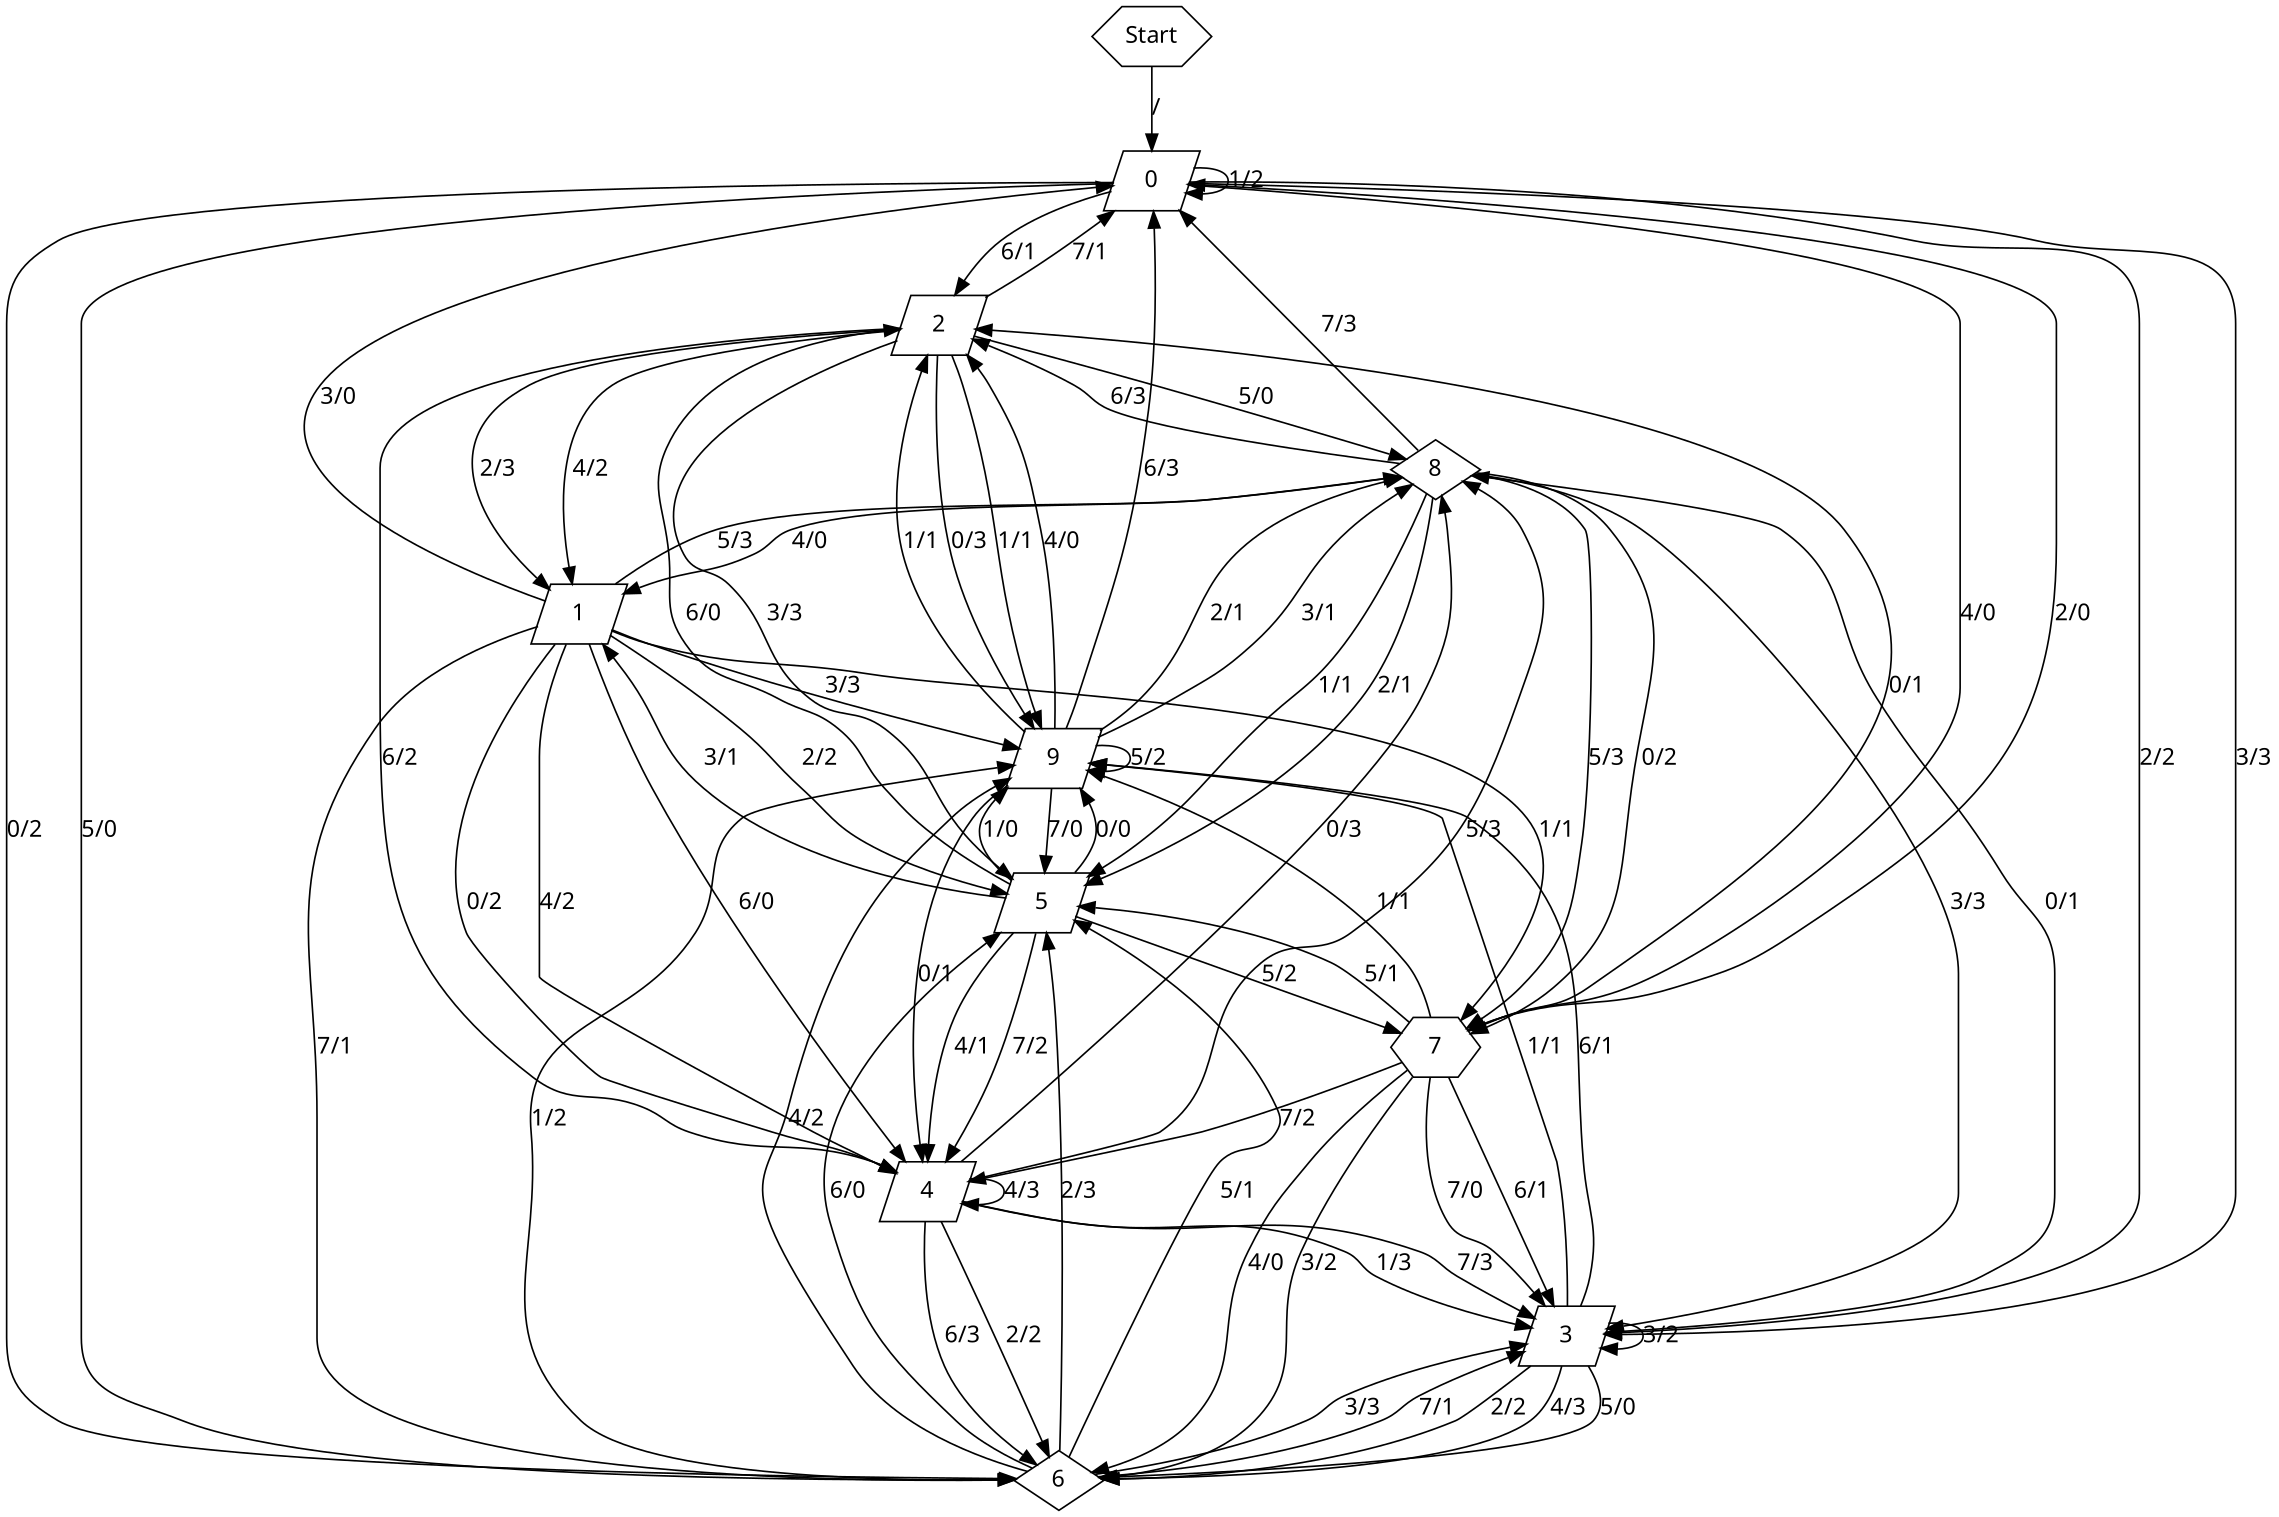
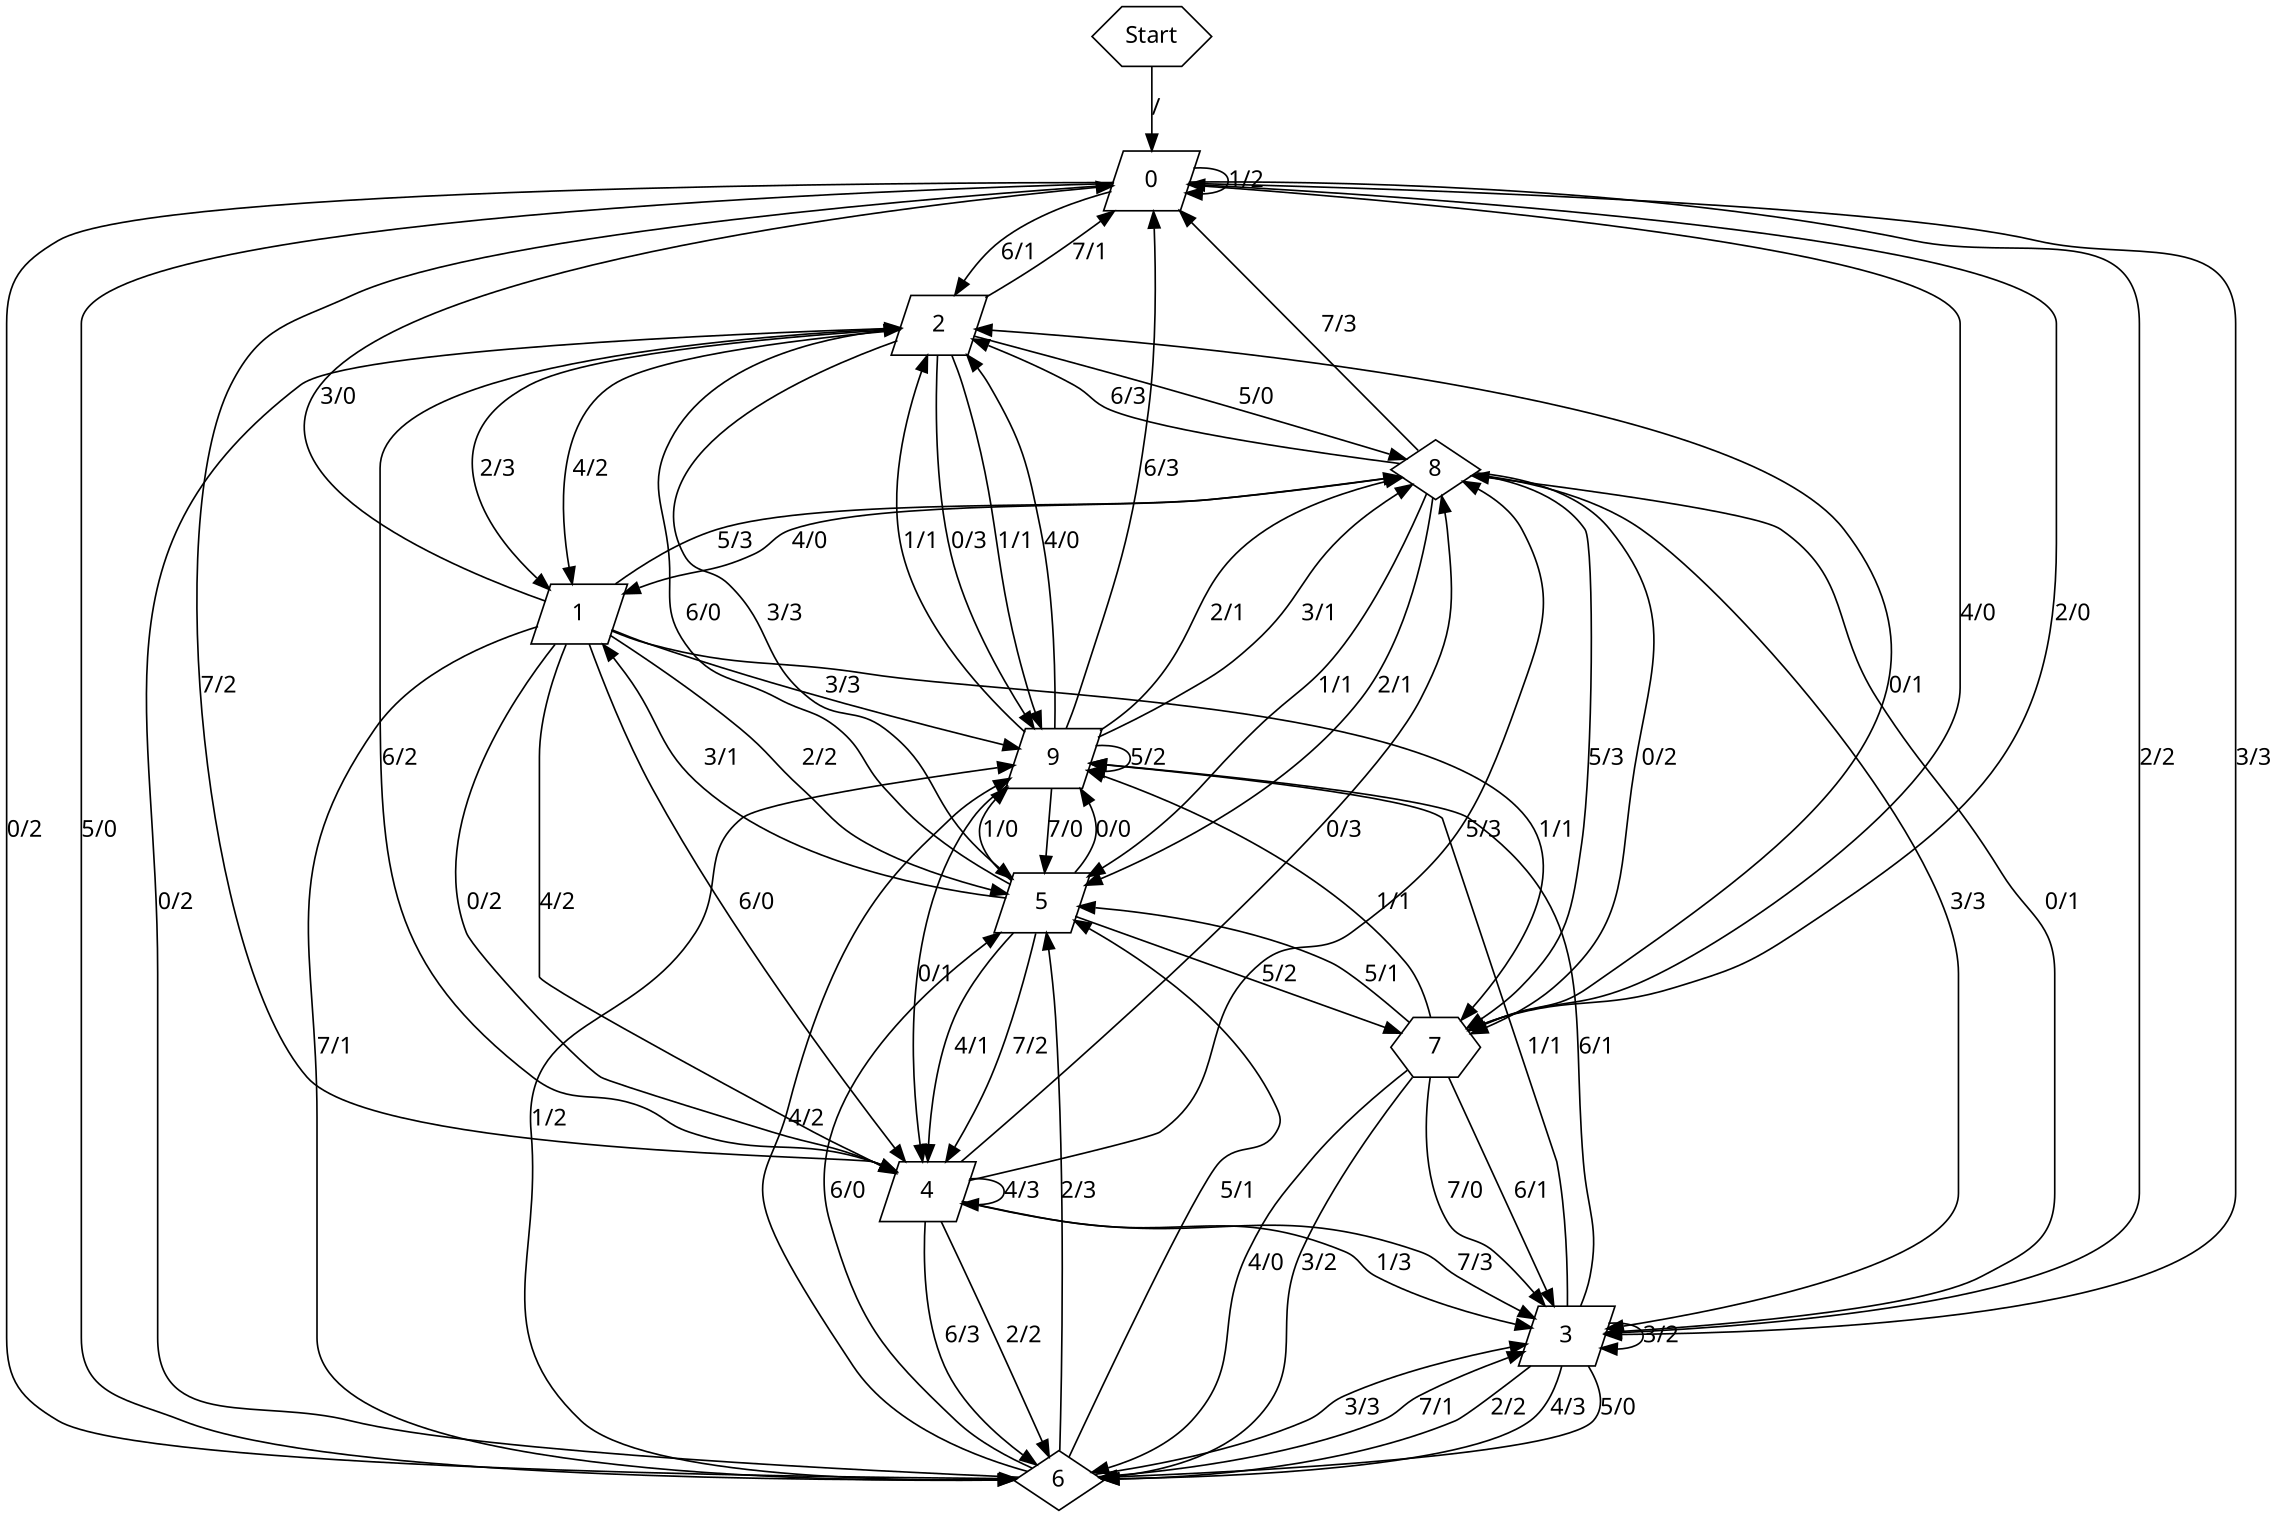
none -> (158, 994)
(1197, 1133) -> (198, 568)
